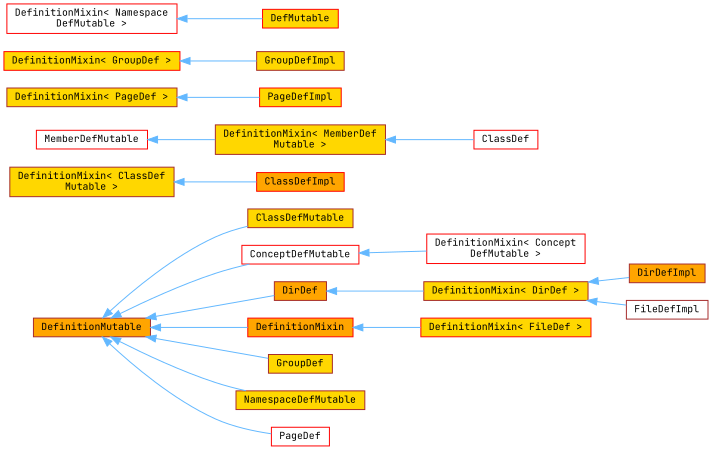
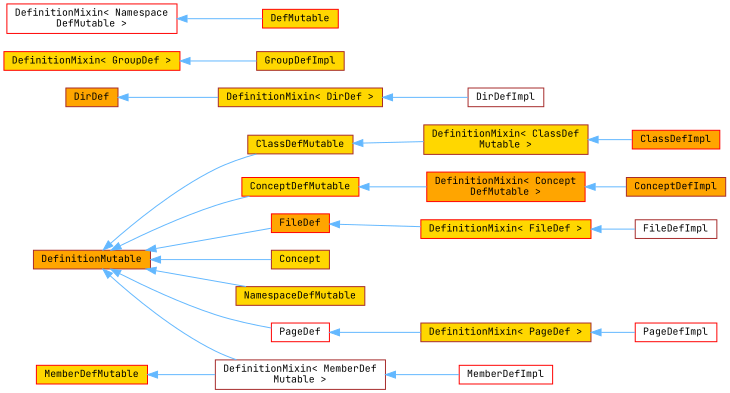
(300, 97) -> (676, 332)
(92, 140) -> (92, 375)
(300, 140) -> (300, 375)
(506, 140) -> (506, 375)
none -> (393, 142)
none -> (676, 187)
(506, 249) -> (506, 187)
(300, 255) -> (300, 187)
(667, 273) -> (506, 97)
(612, 303) -> (618, 229)
(215, 306) -> (170, 324)
(300, 327) -> (300, 223)
none -> (380, 332)
(300, 364) -> (300, 260)
